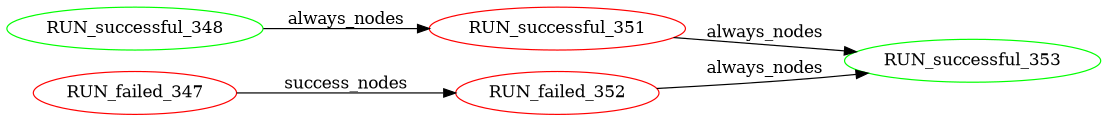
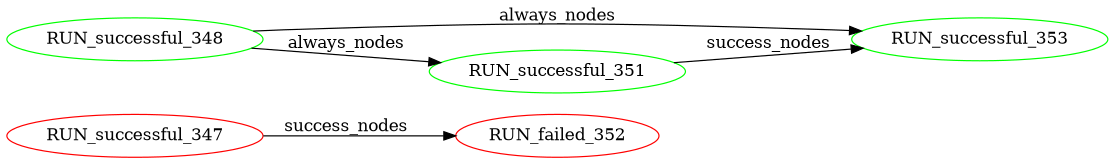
(557, 29) -> (557, 72)
(765, 33) -> (769, 43)
(756, 83) -> (551, 24)
(135, 93) -> (135, 136)
